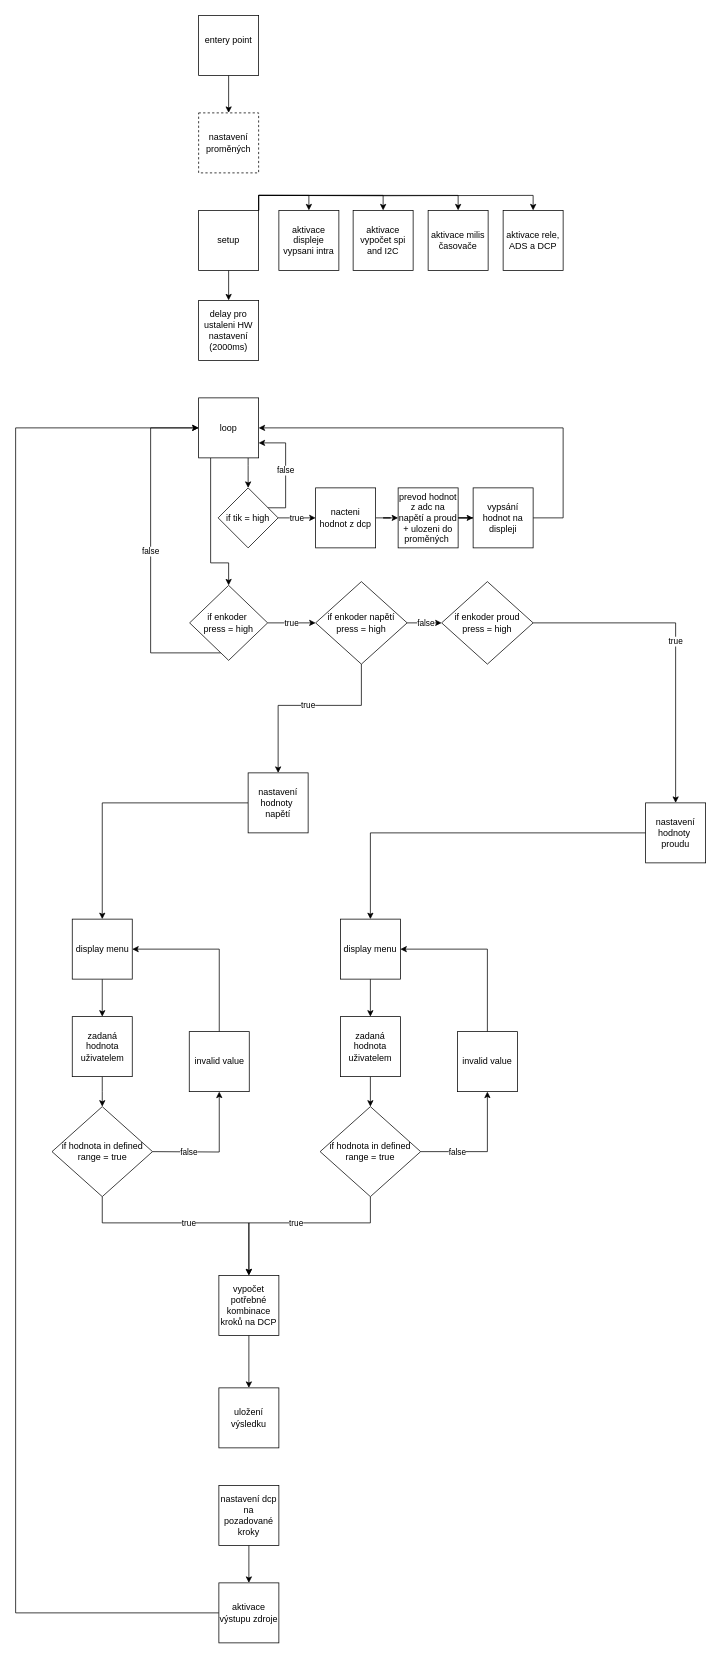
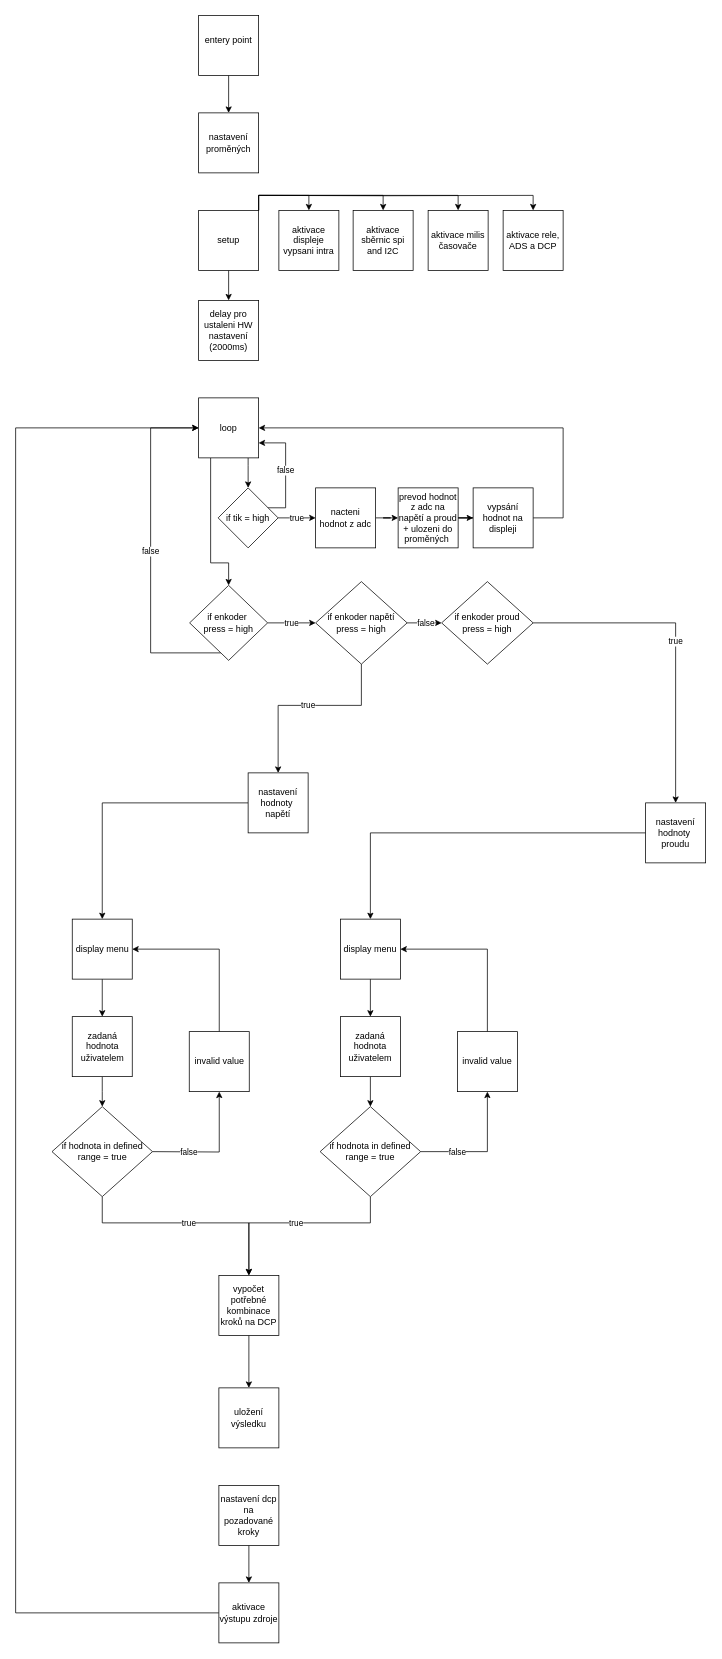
(228, 143) -> (228, 143)
(383, 240) -> (383, 240)
(345, 518) -> (345, 518)
